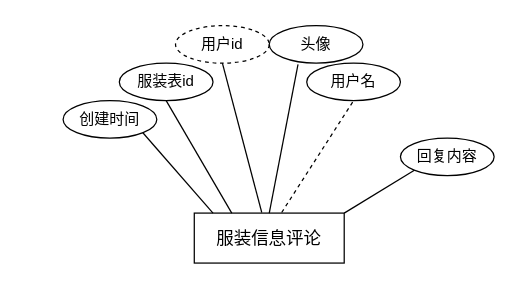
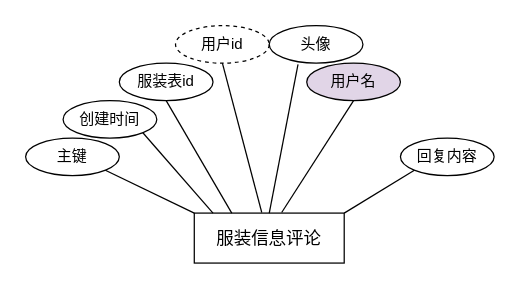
(354, 82) -> (354, 82)
(319, 155) -> (319, 155)
none -> (73, 157)
none -> (150, 192)
